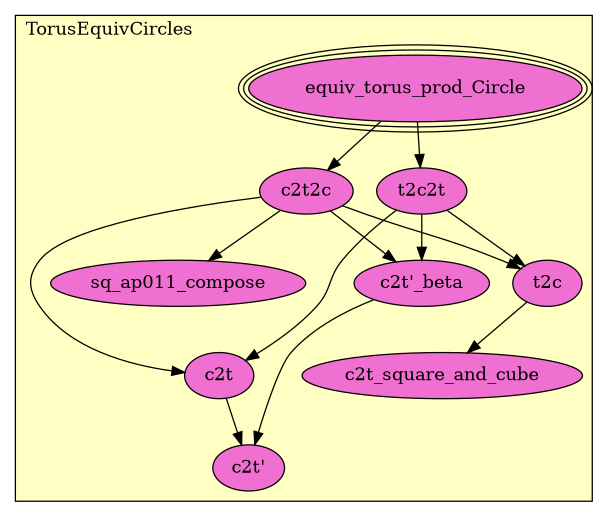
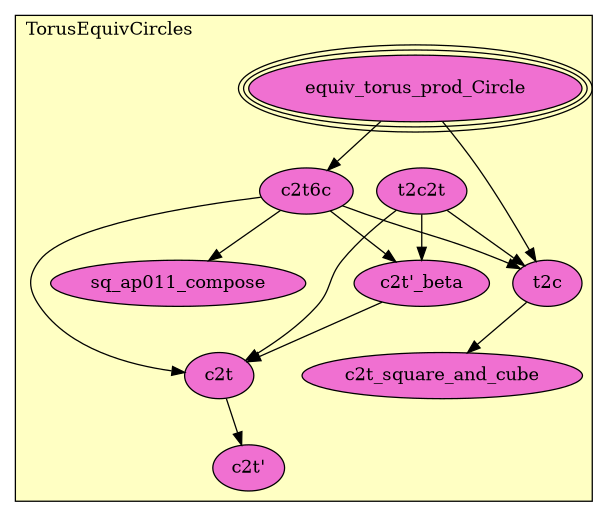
(418, 138) -> (489, 184)
(306, 191) -> (306, 191)
(295, 348) -> (321, 329)
